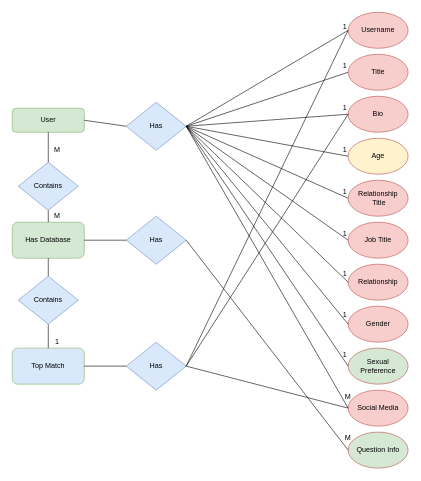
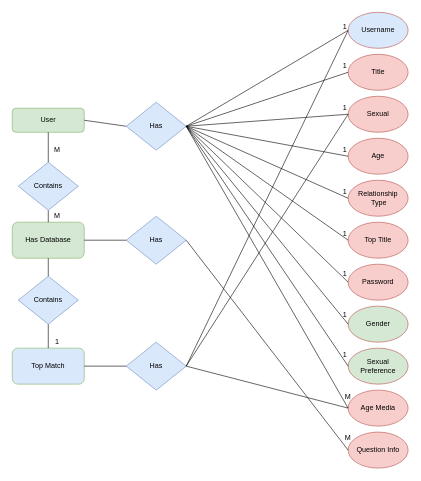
(378, 30) -> (378, 30)
(378, 114) -> (378, 114)
(378, 156) -> (378, 156)
(378, 198) -> (378, 198)
(378, 240) -> (378, 240)
(378, 282) -> (378, 282)
(378, 324) -> (378, 324)
(378, 408) -> (378, 408)
(378, 450) -> (378, 450)
